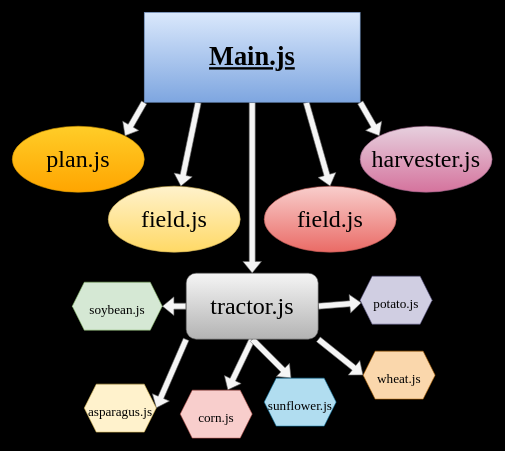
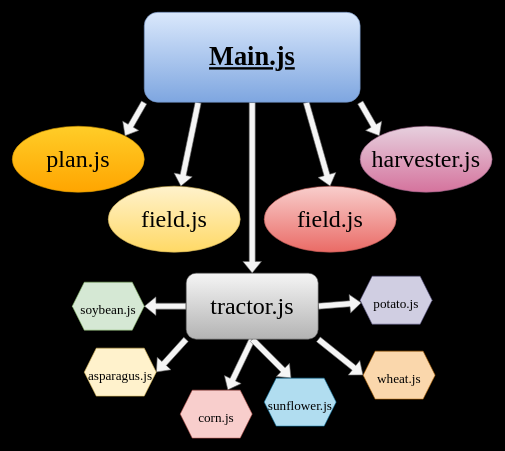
(252, 57) -> (252, 57)
(117, 306) -> (108, 306)
(120, 408) -> (120, 372)
